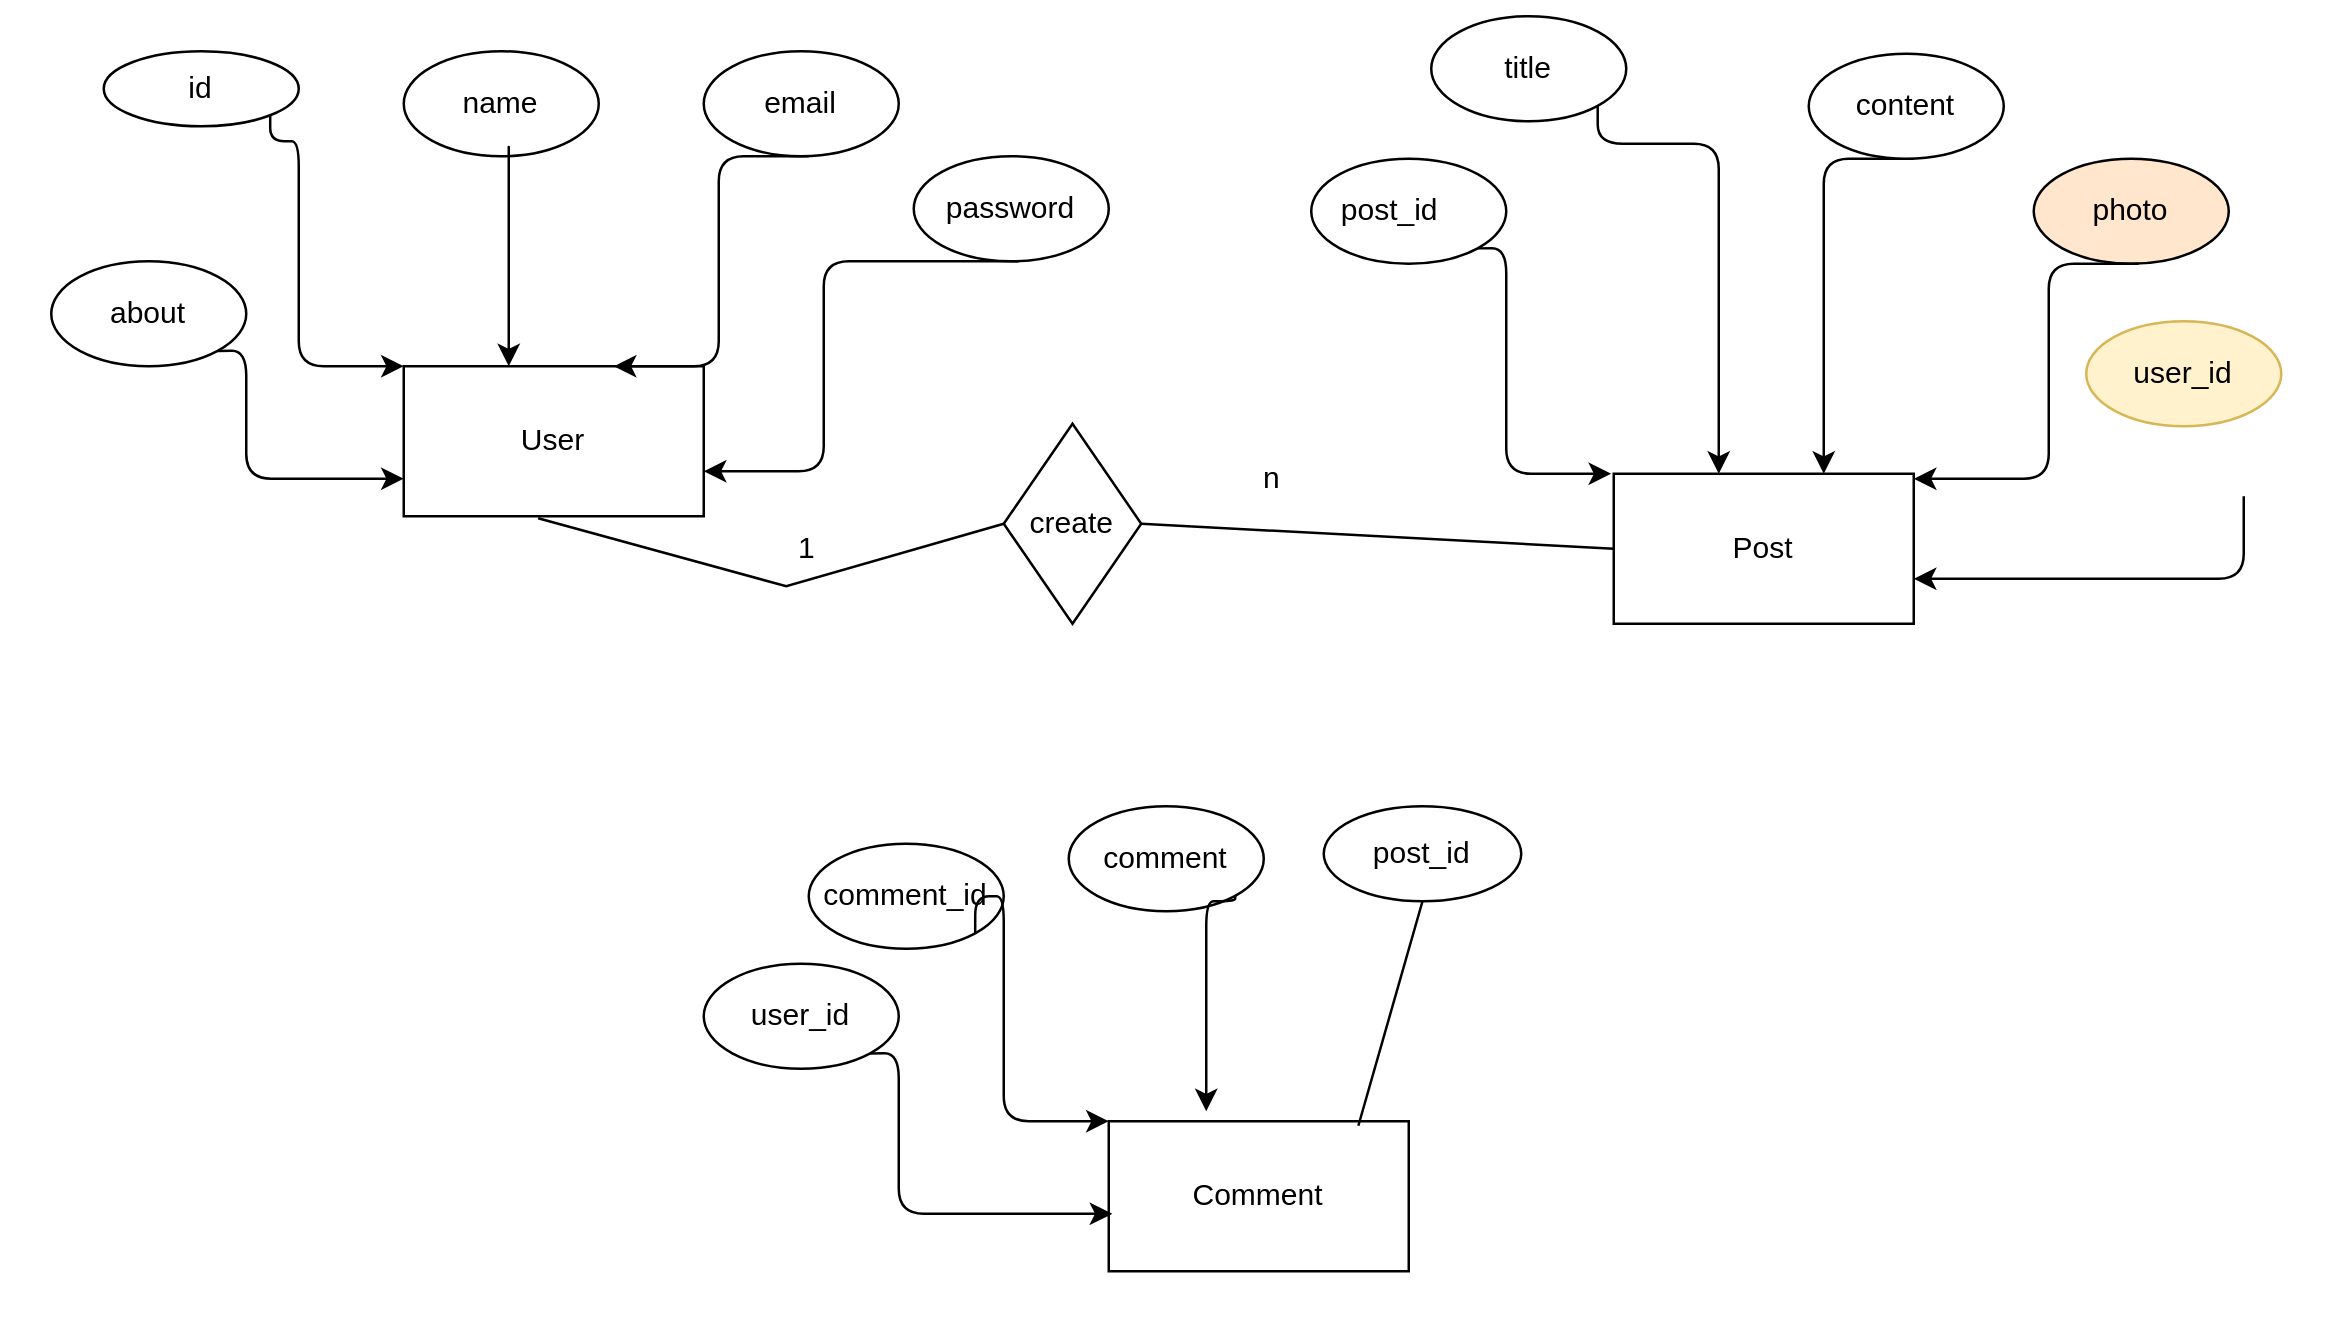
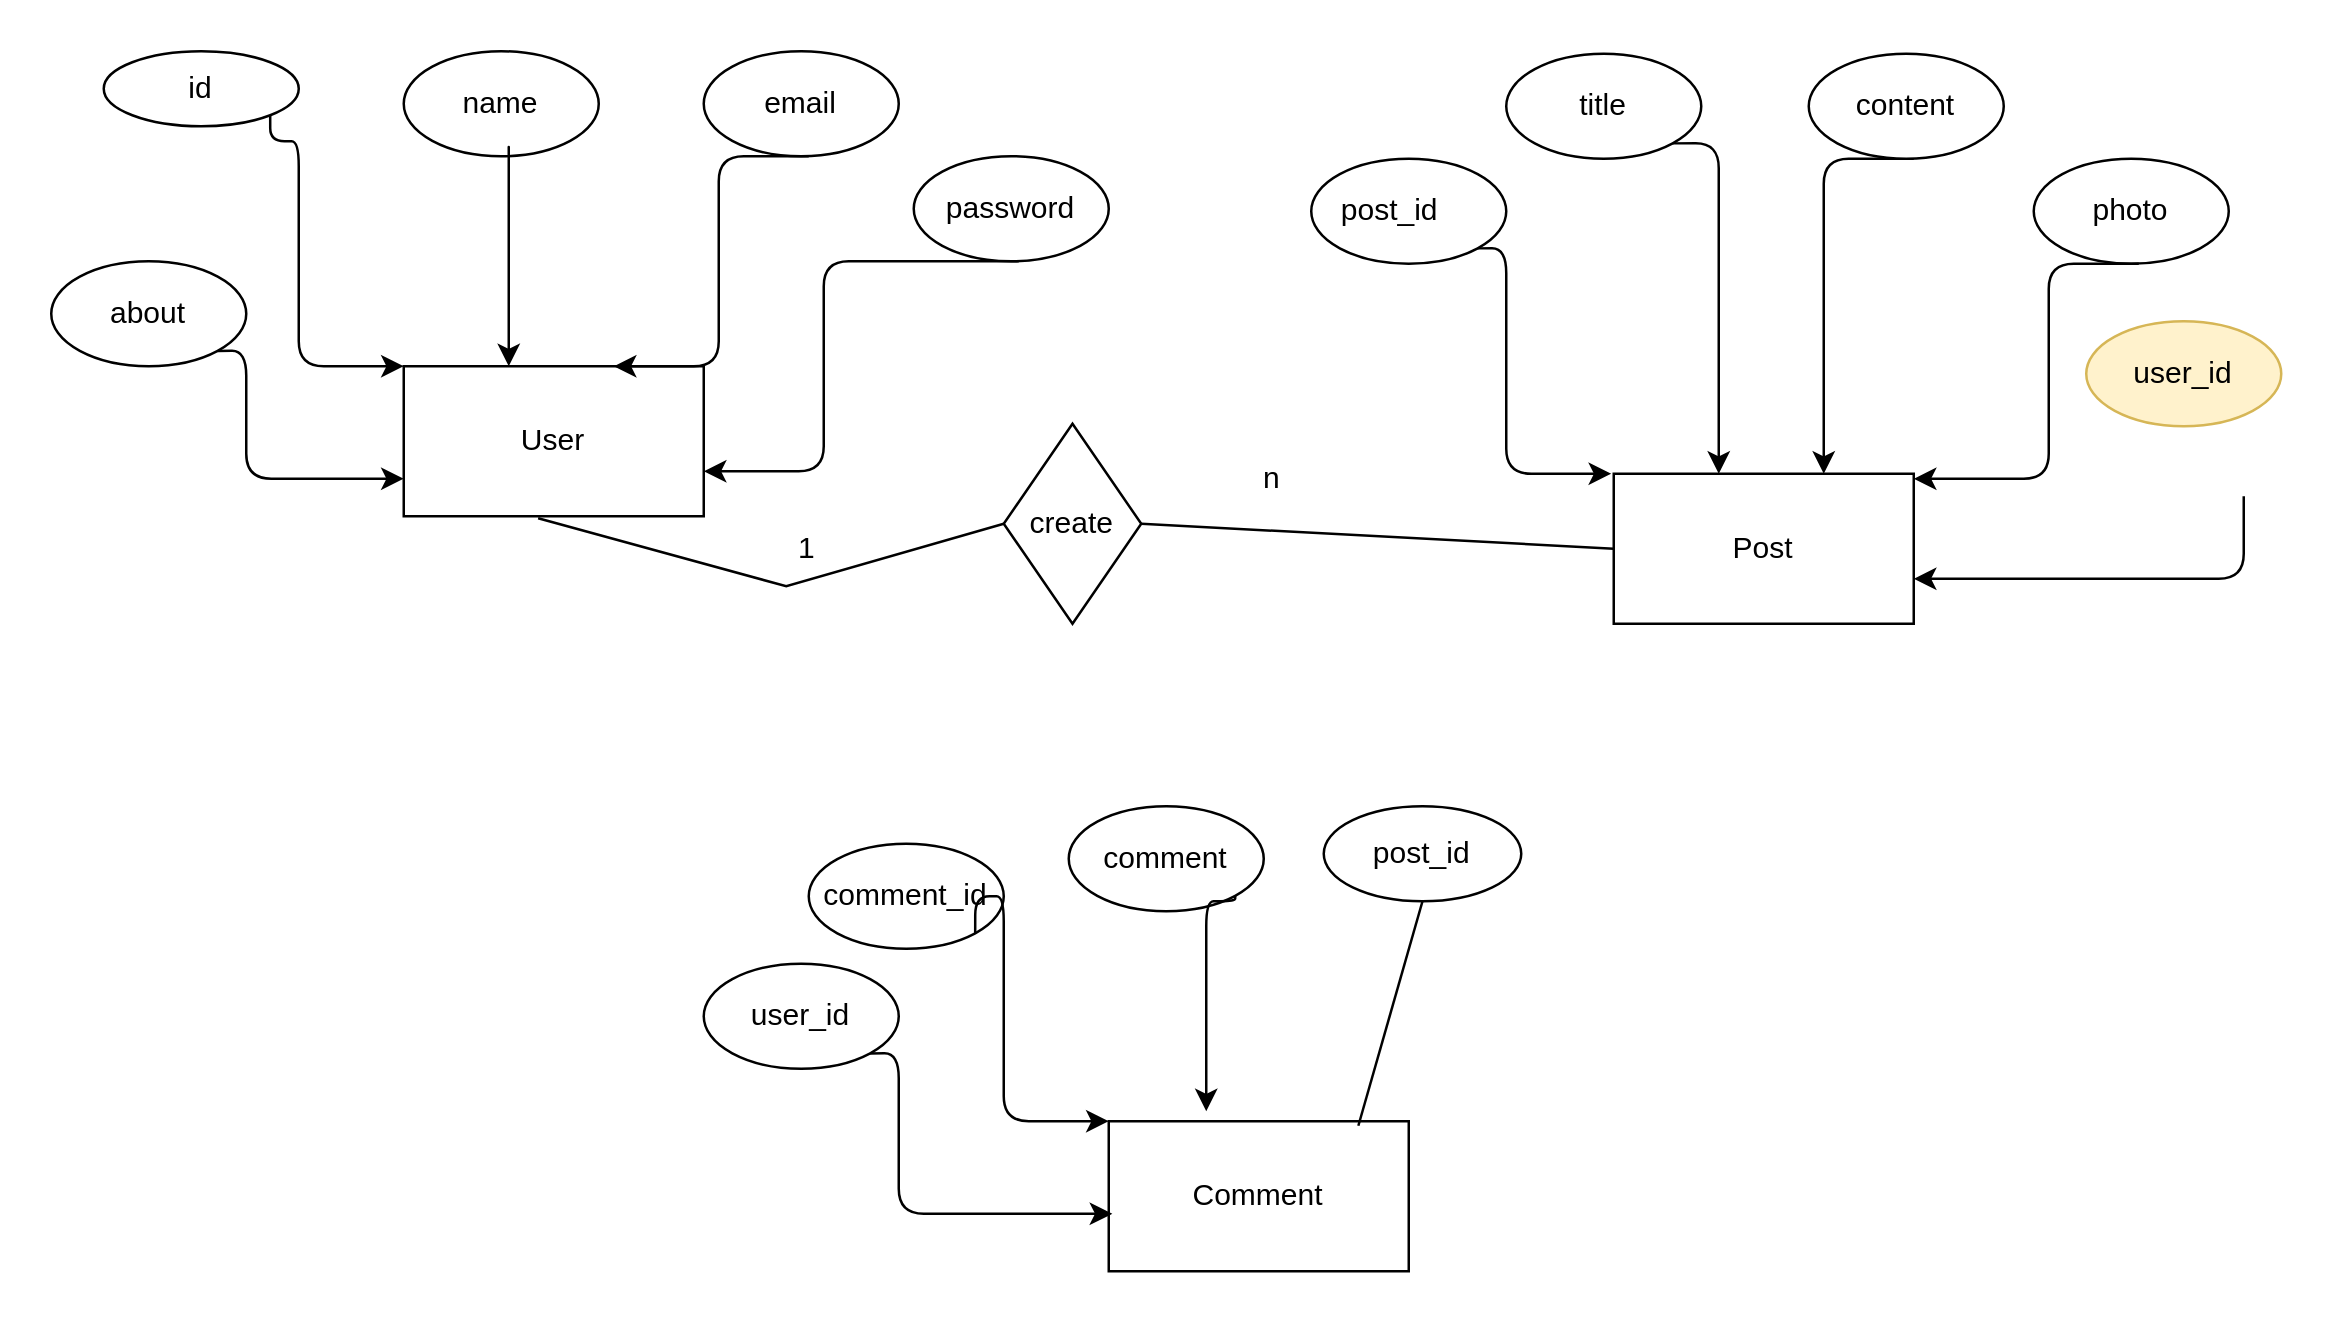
(1529, 69) -> (1604, 106)
(2131, 211) -> (2131, 211)
